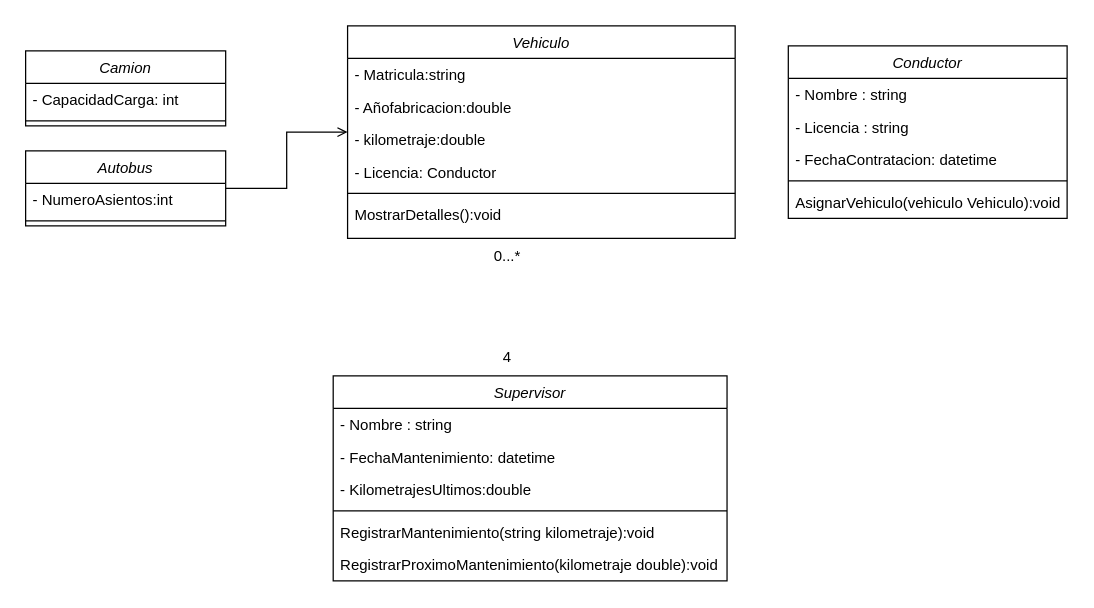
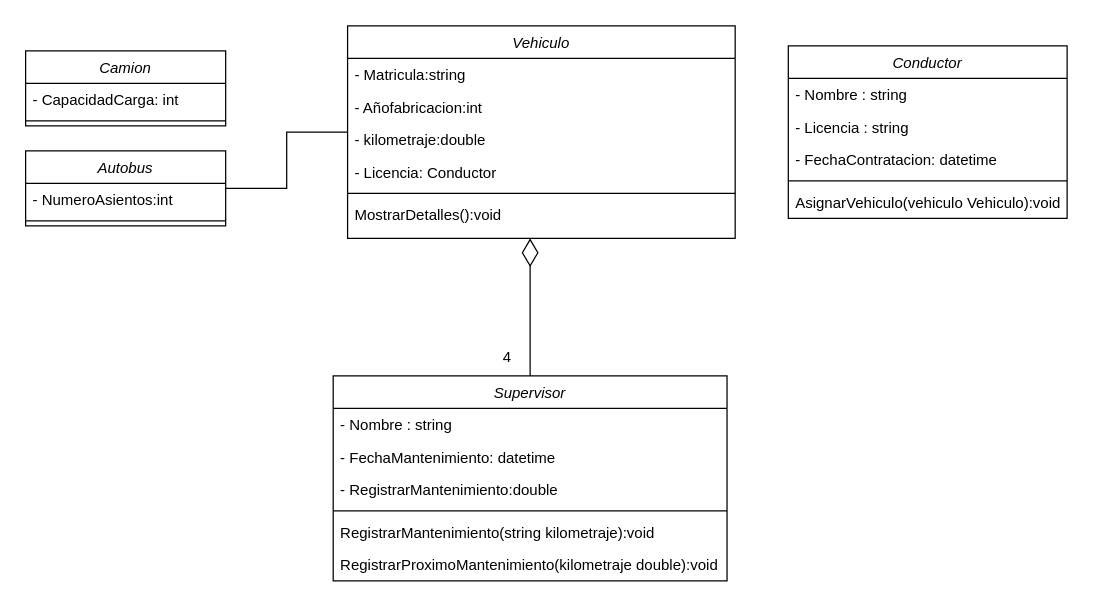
(441, 108) -> (429, 108)
(341, 132) -> (341, 132)
(507, 257) -> none
none -> (530, 321)
(444, 490) -> (459, 490)
